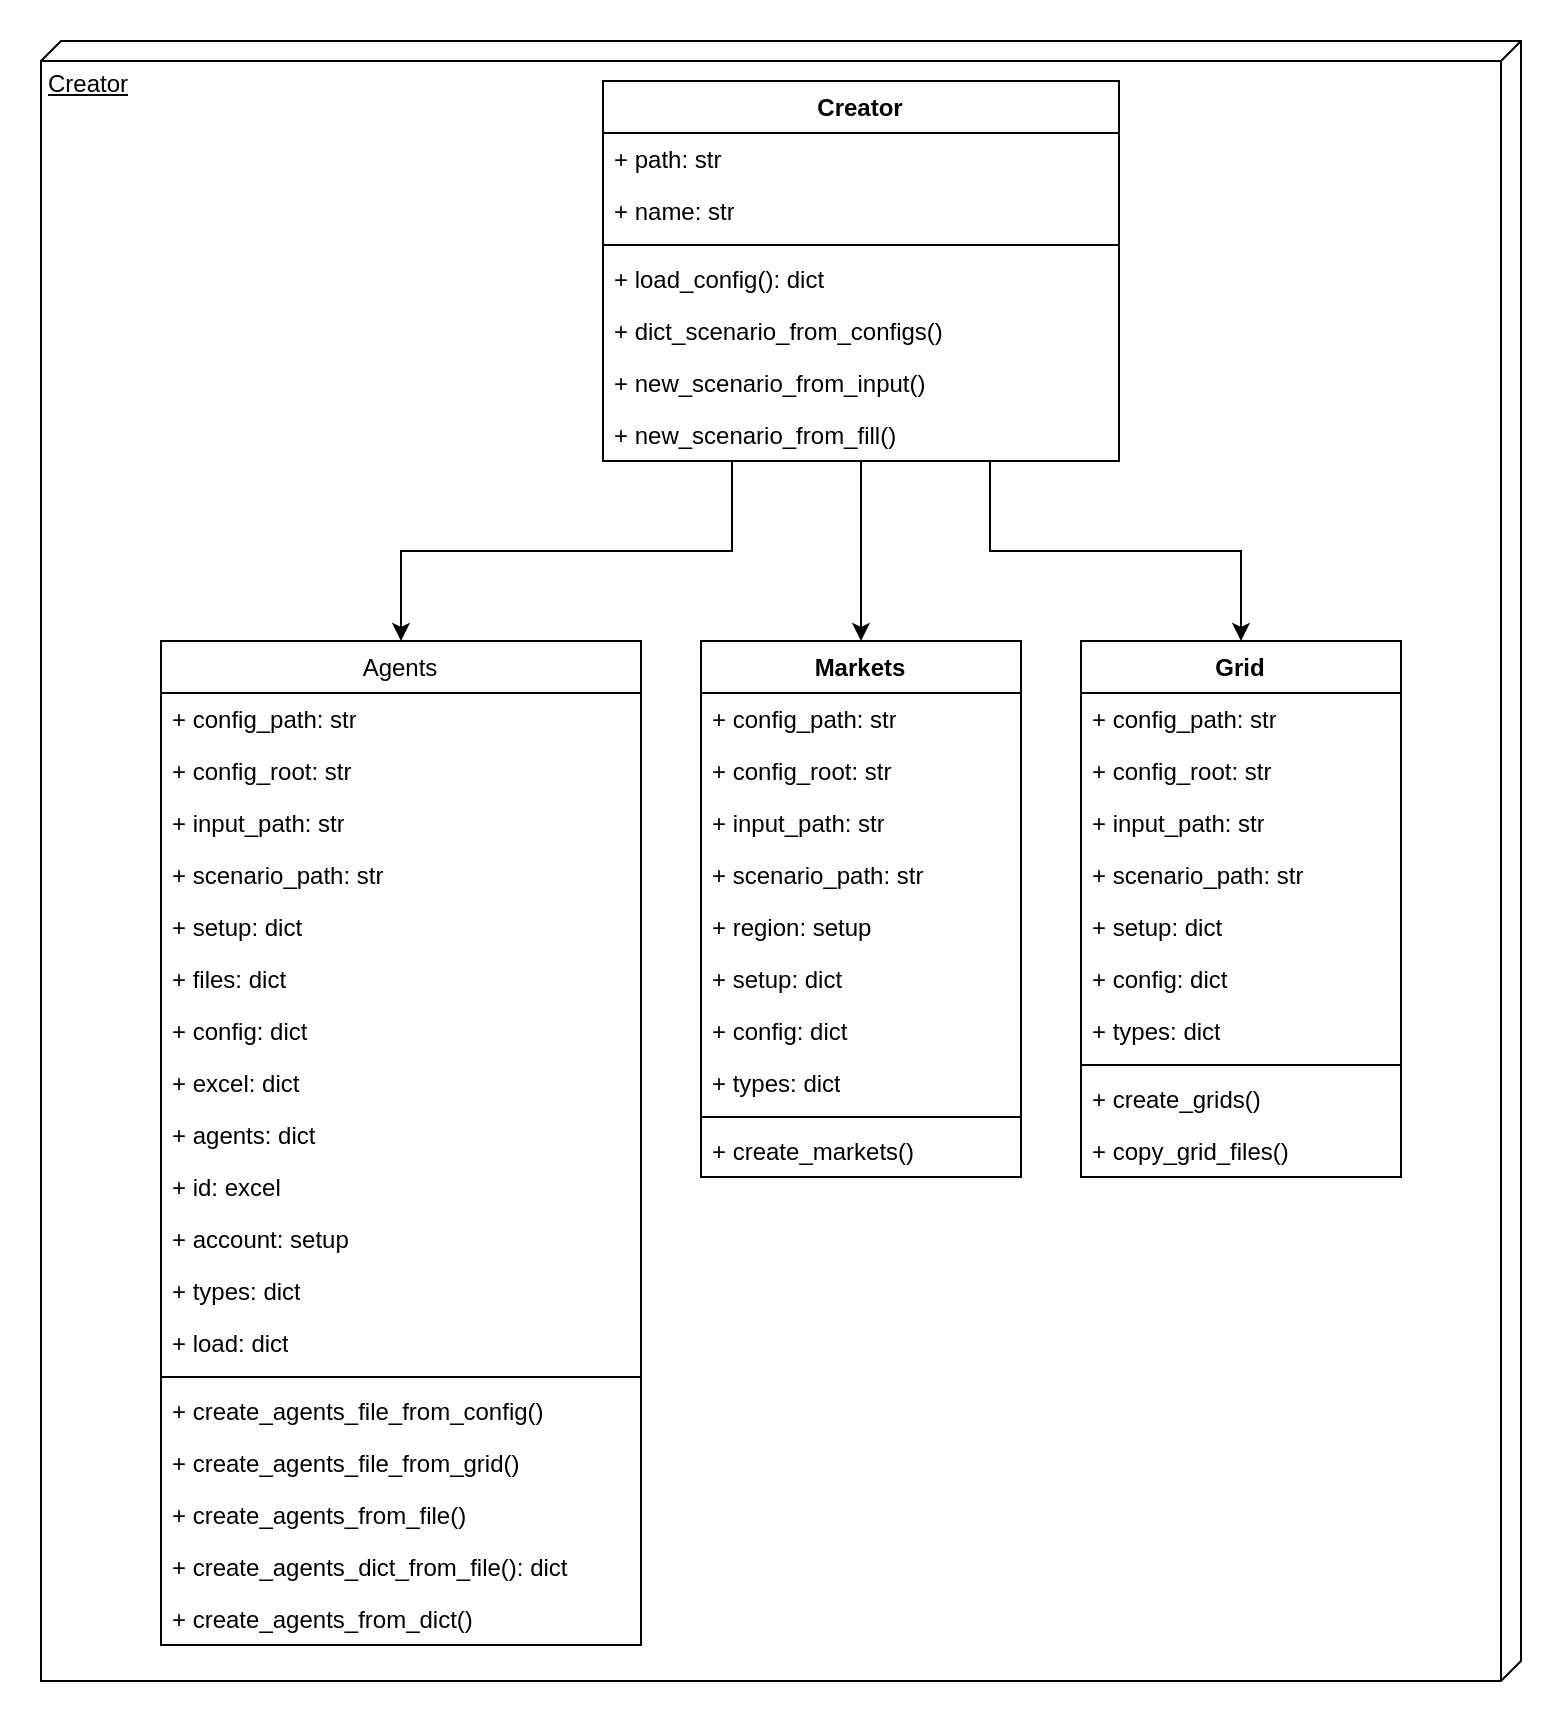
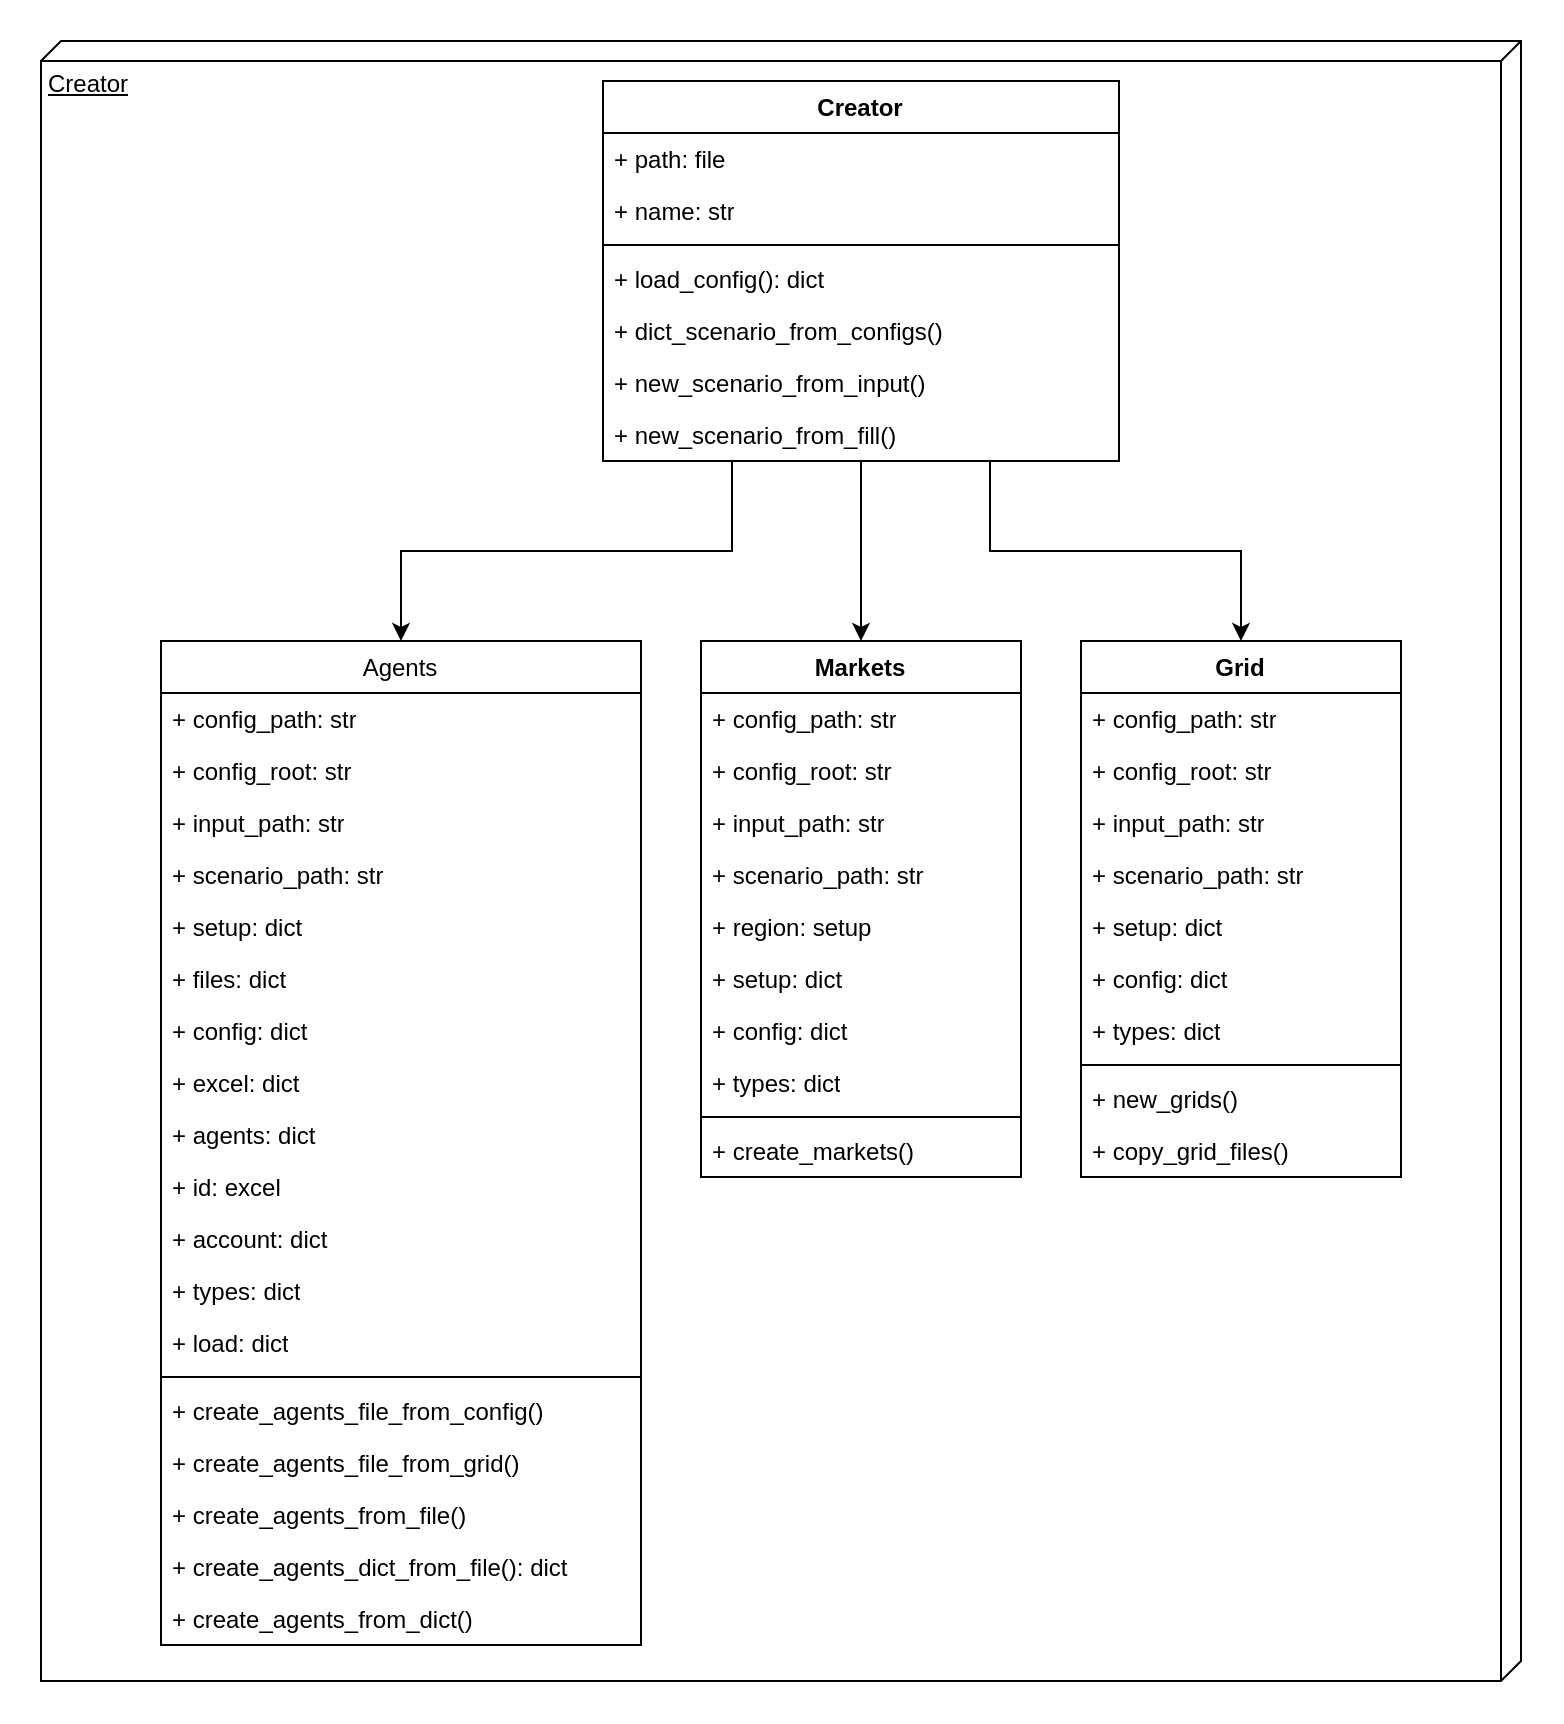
(680, 161) -> (680, 161)
(1194, 1101) -> (1174, 1101)
(271, 1241) -> (261, 1241)
